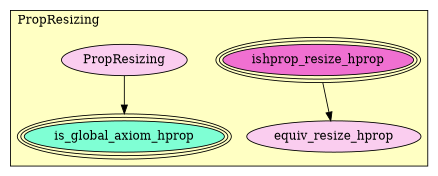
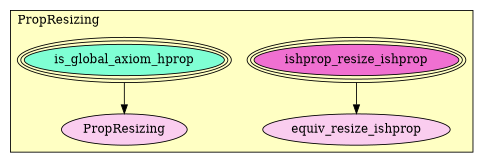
(318, 60) -> (356, 60)
(124, 90) -> (124, 94)
(334, 137) -> (356, 130)
